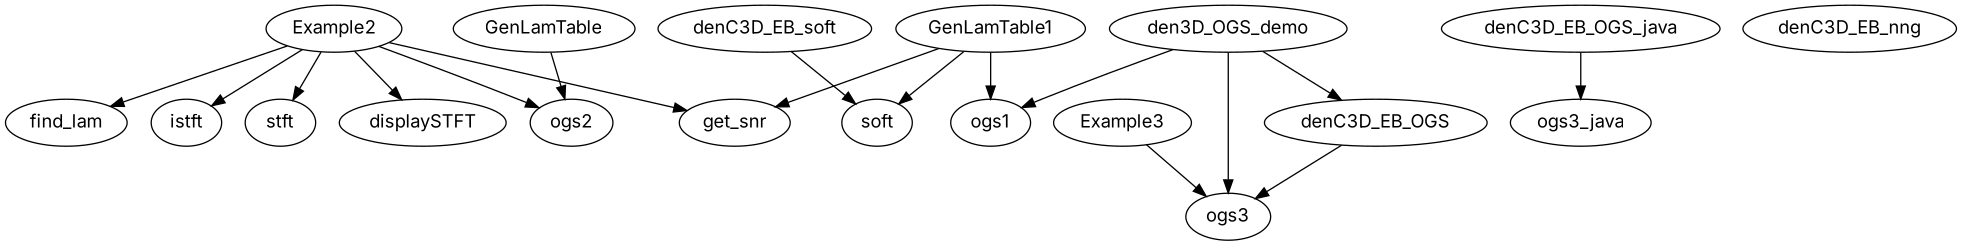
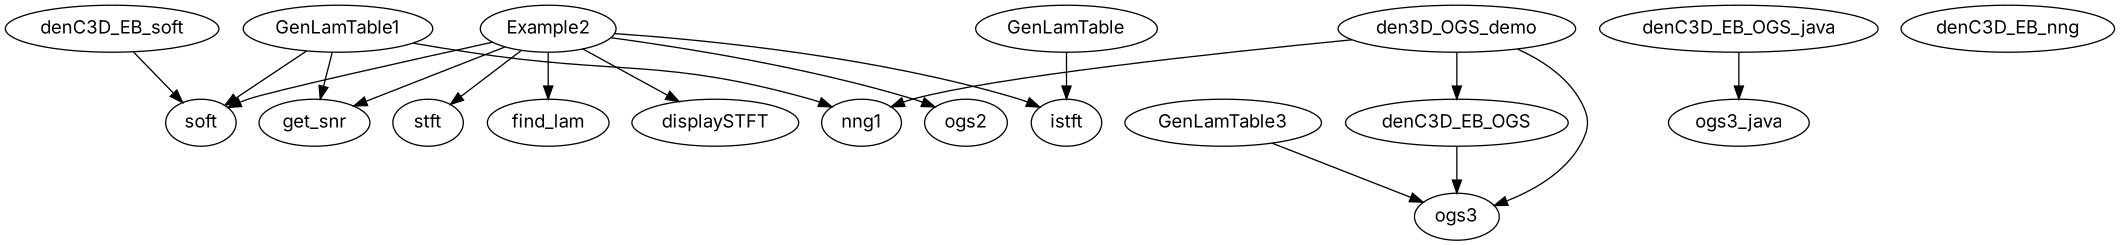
none -> (366, 70)
(556, 70) -> (1066, 63)
(991, 123) -> (862, 123)
(1123, 123) -> (1223, 123)
